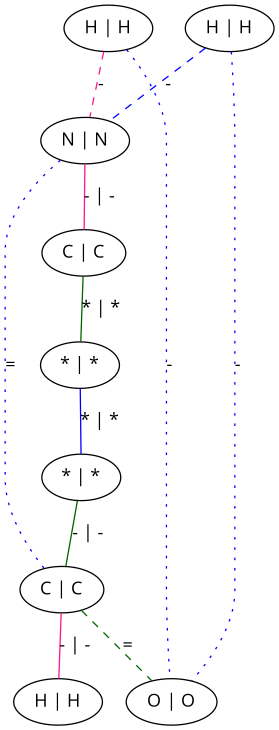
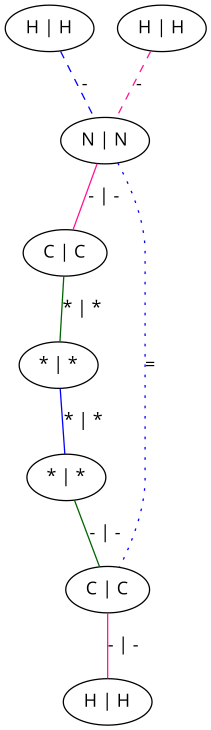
(172, 702) -> none
